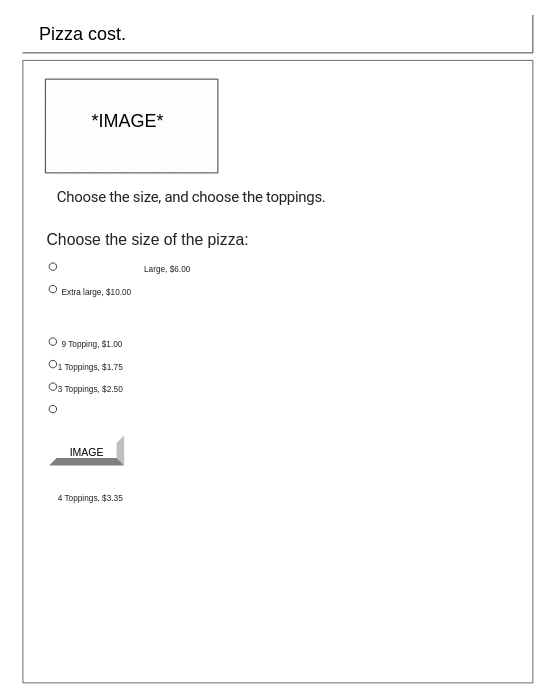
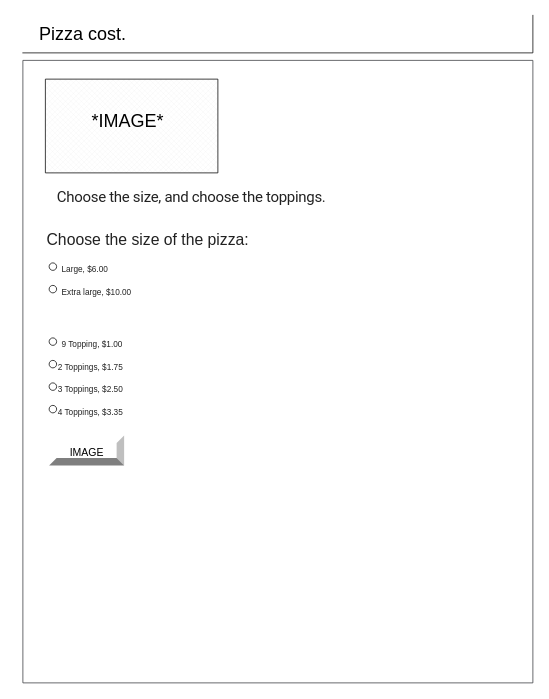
(169, 267) -> (87, 267)
(95, 369) -> (95, 369)
(94, 495) -> (94, 409)
